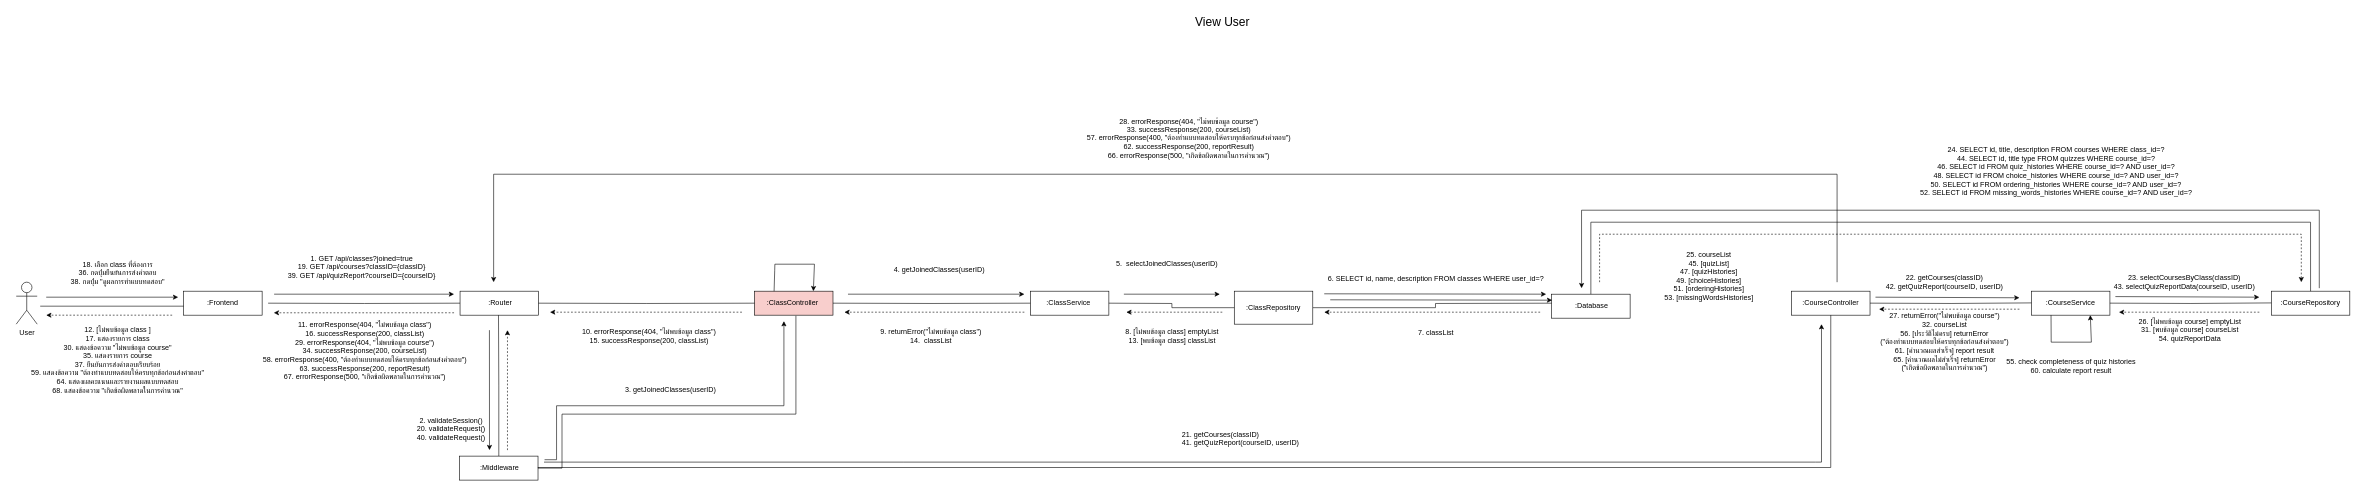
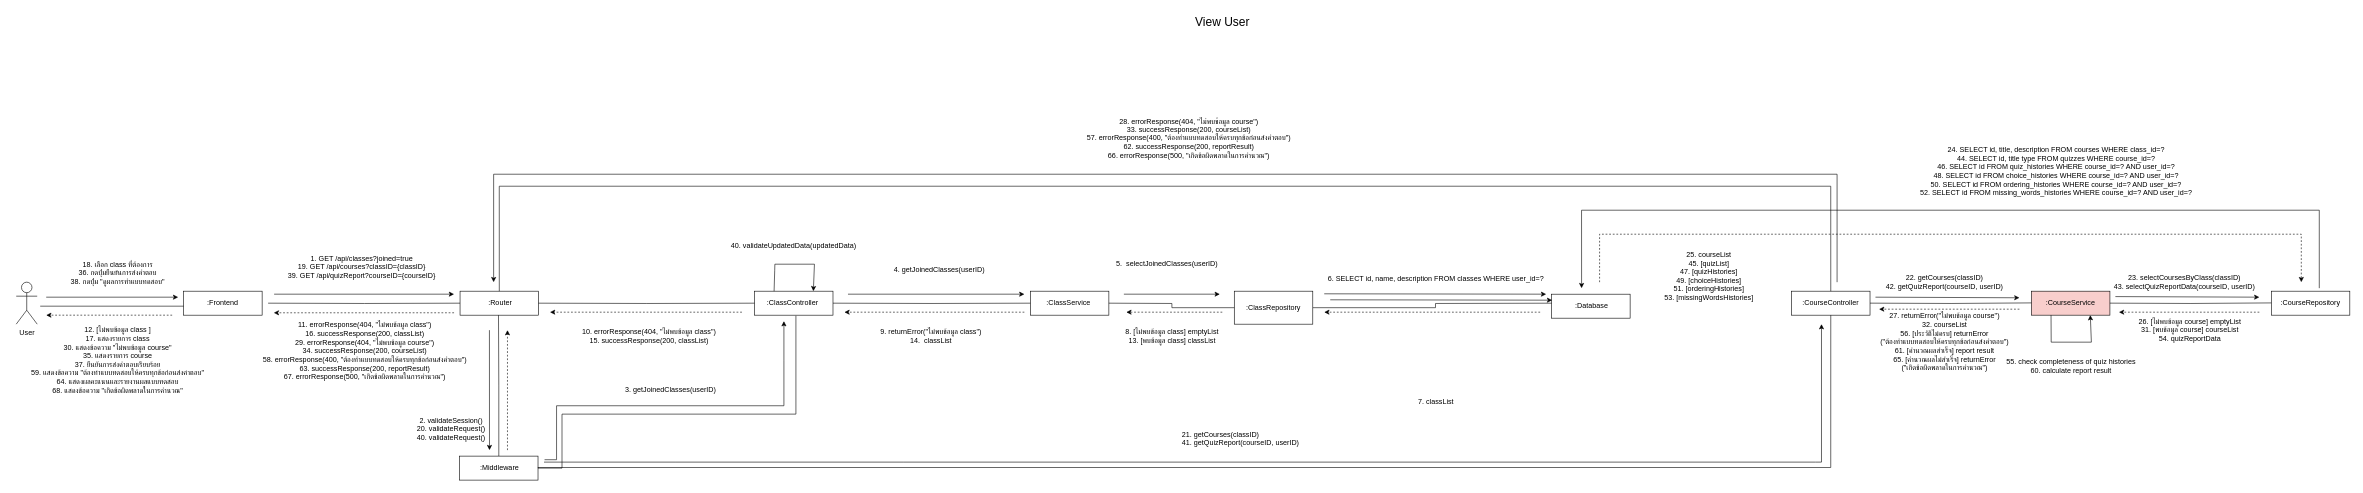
none -> (1165, 186)
(1949, 222) -> none
none -> (794, 246)
(794, 303) -> (794, 303)
(2071, 303) -> (2071, 303)
(1436, 333) -> (1436, 402)
